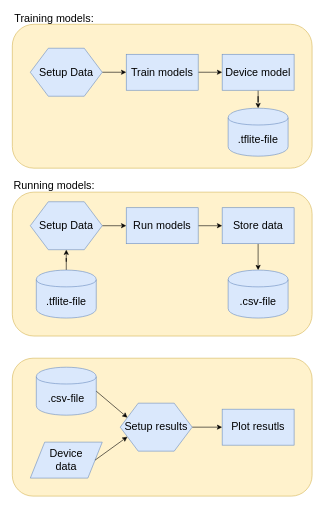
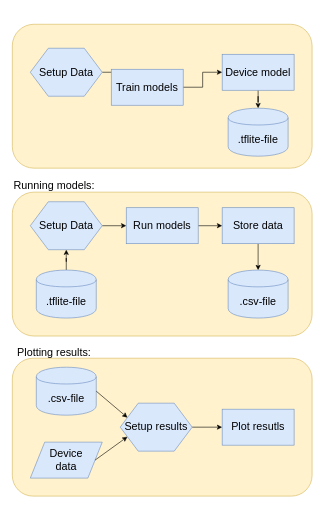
(54, 18) -> none
(162, 72) -> (147, 87)
none -> (54, 353)
